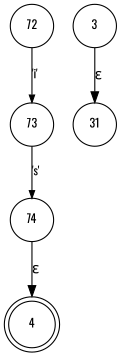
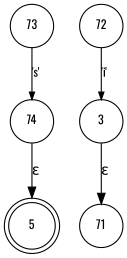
(32, 71) -> (101, 70)
(95, 125) -> (101, 226)
(32, 324) -> (32, 226)
